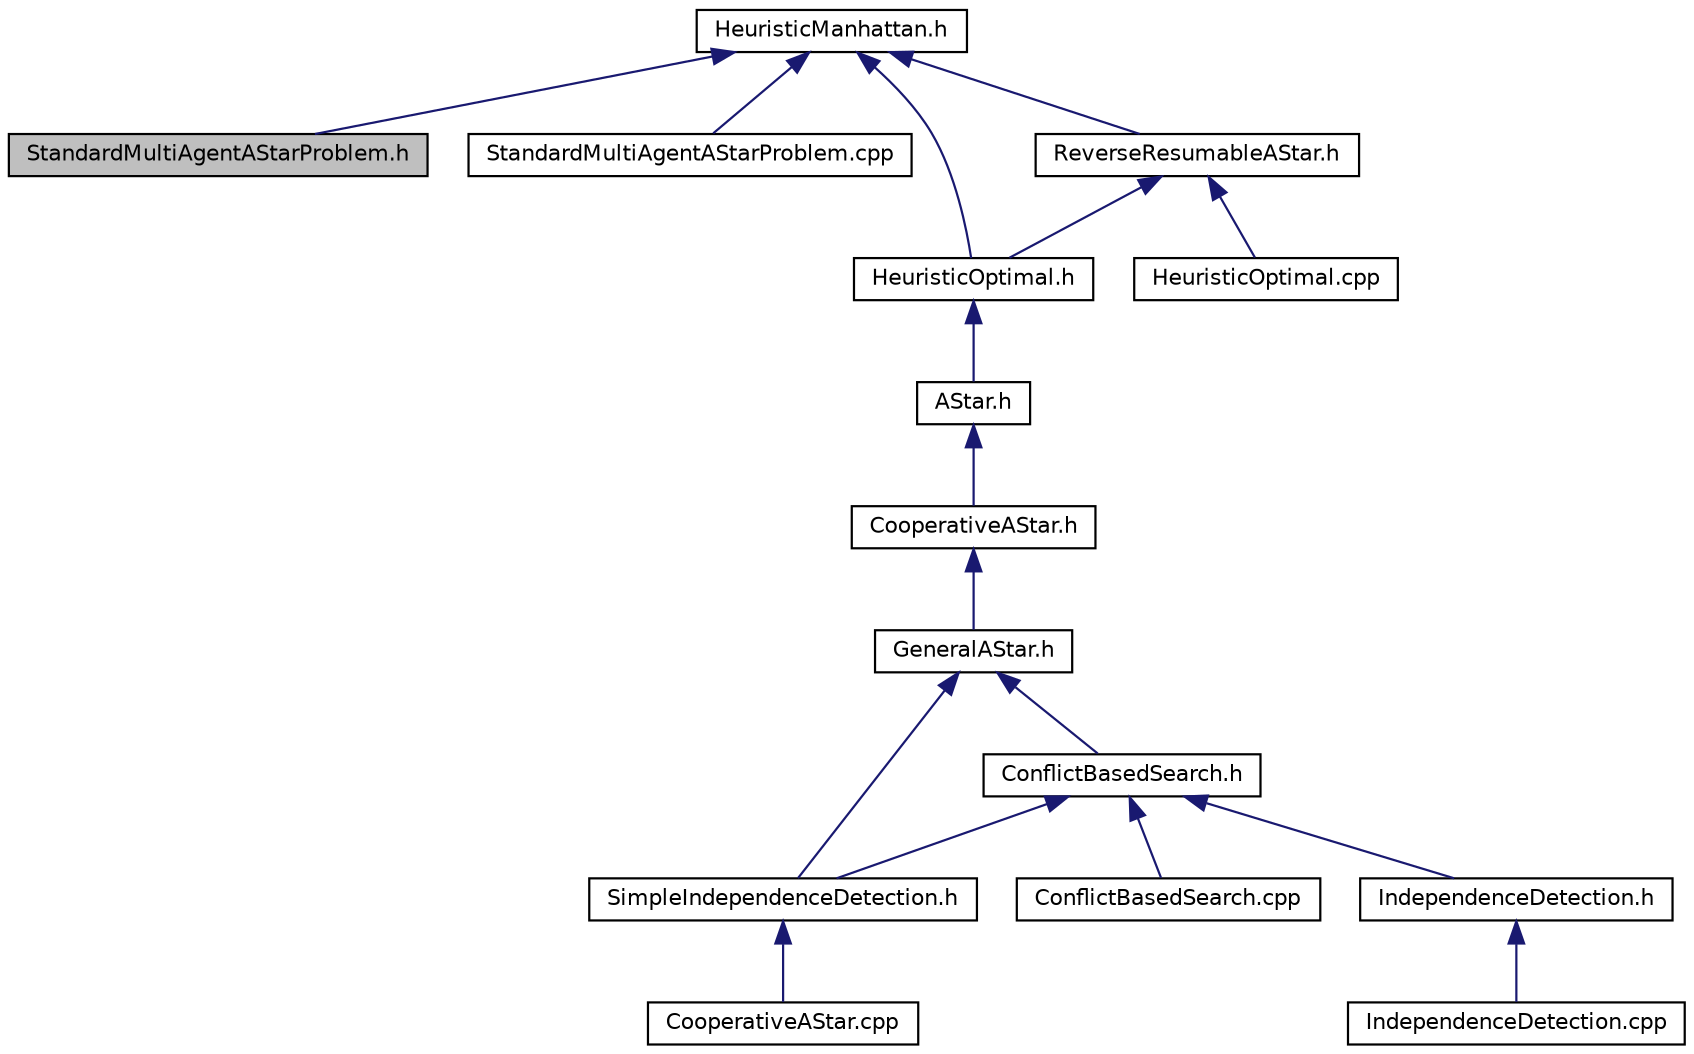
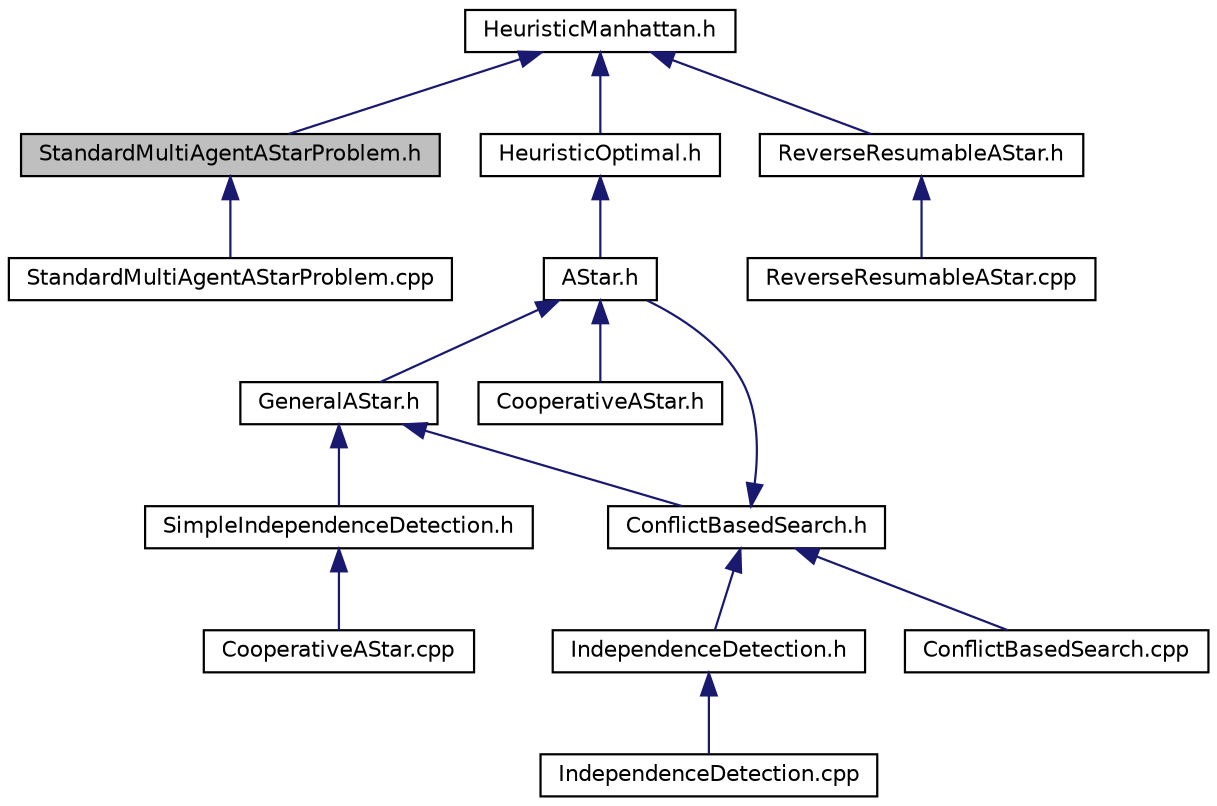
(753, 100) -> (230, 229)
(1076, 222) -> none
(1266, 279) -> (922, 279)
(974, 601) -> (459, 346)
(942, 841) -> (736, 372)
